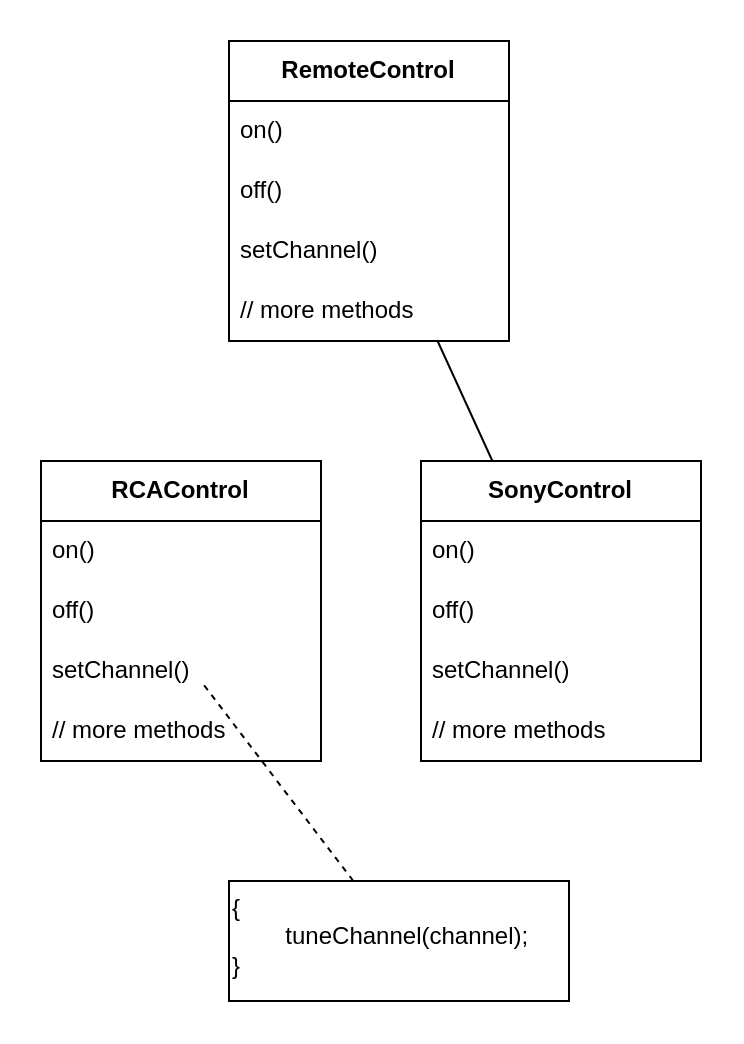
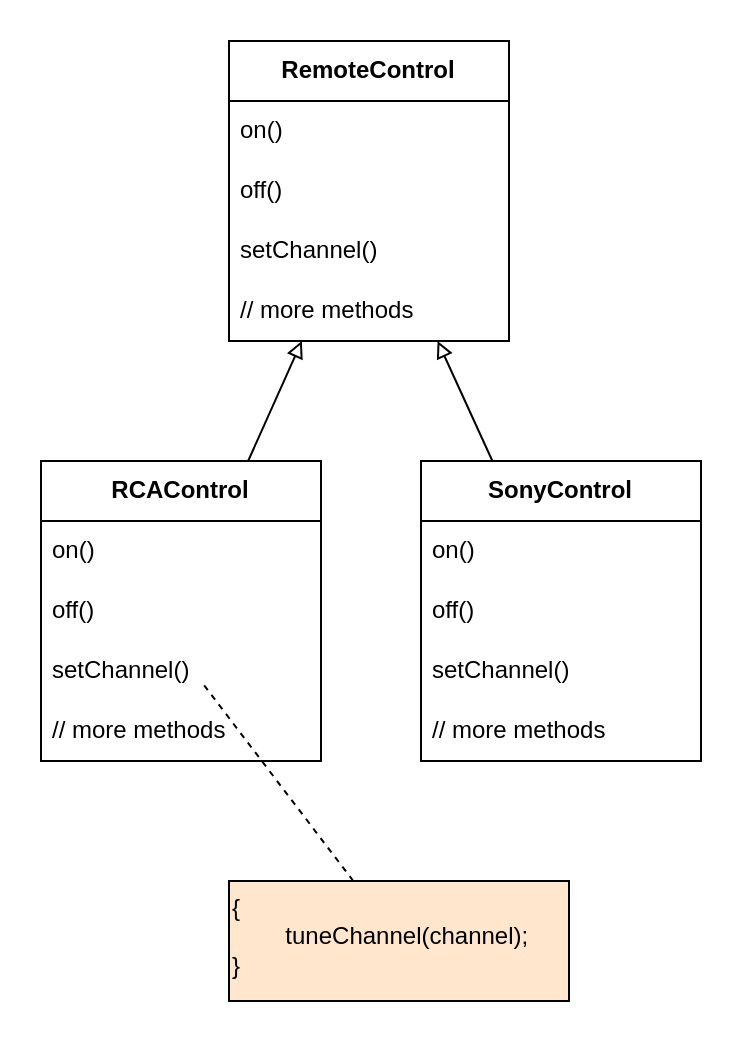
(442, 351) -> (445, 357)
none -> (271, 409)
(399, 941) -> (399, 941)
